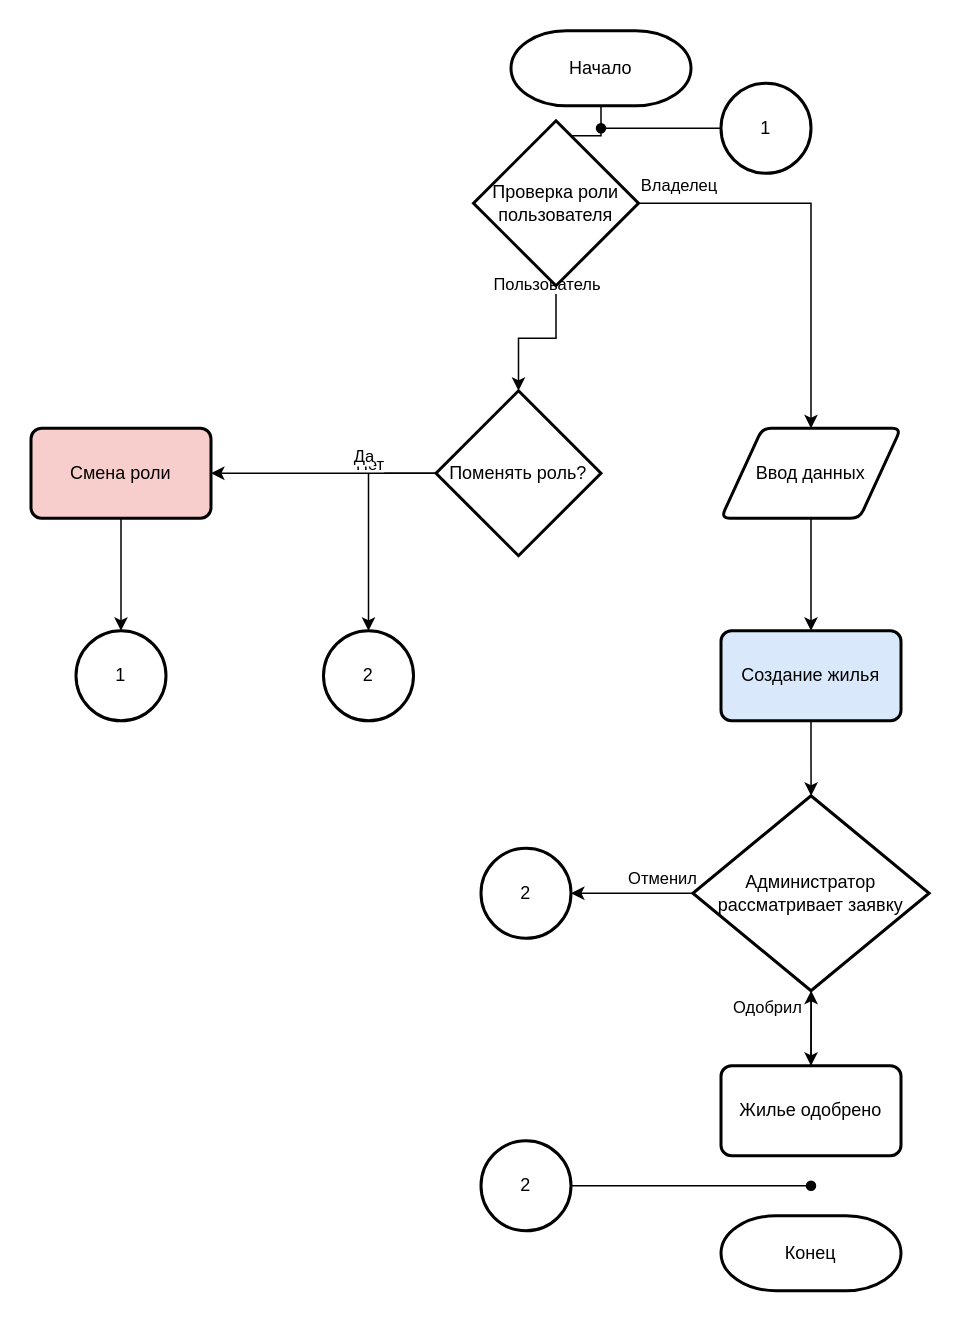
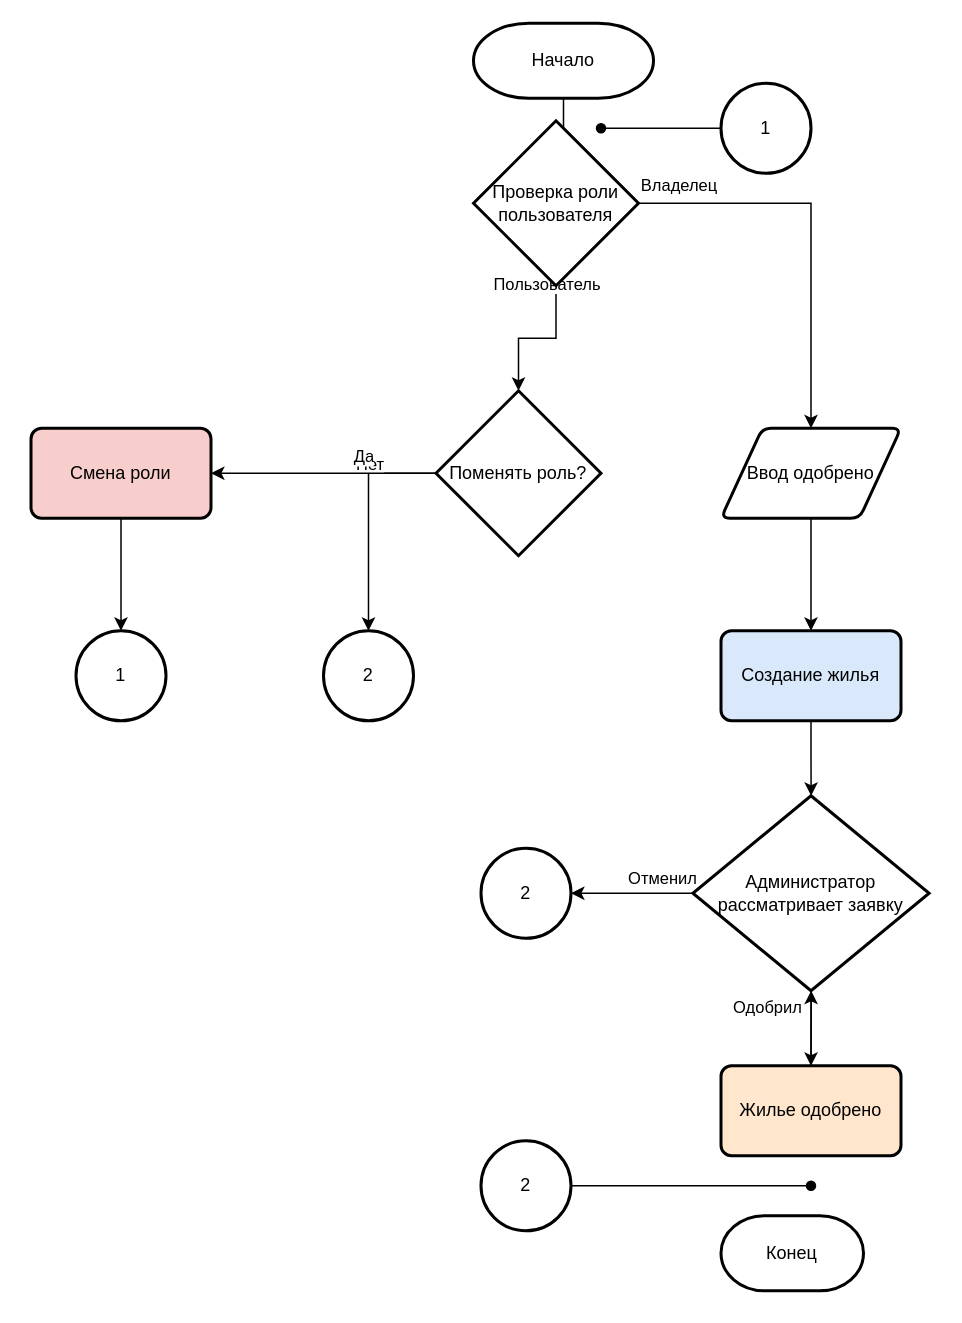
(601, 68) -> (563, 61)
(811, 473) -> (811, 473)
(811, 1111) -> (811, 1111)
(811, 1253) -> (792, 1253)
